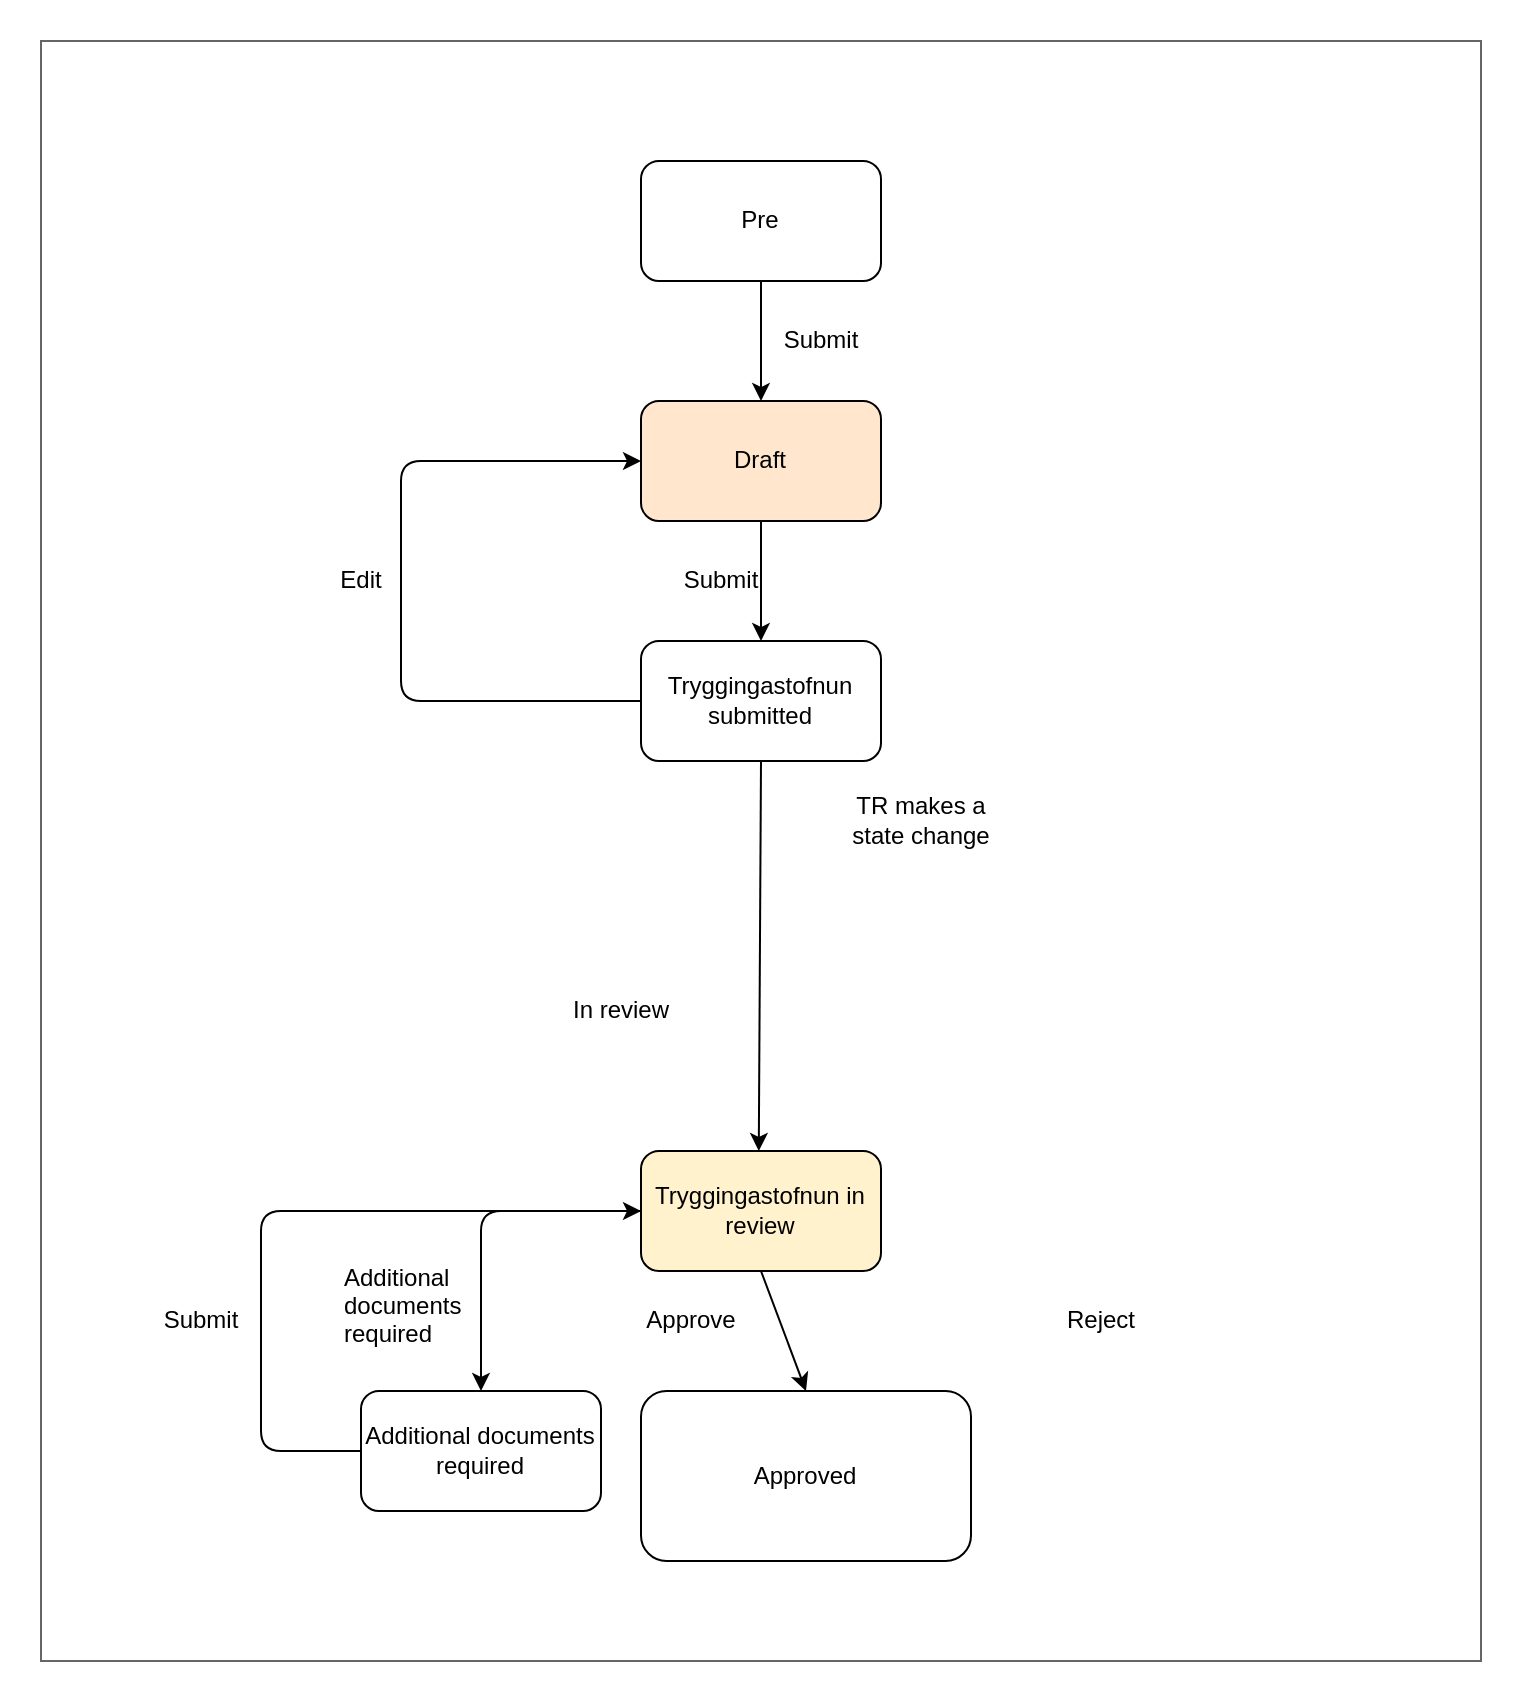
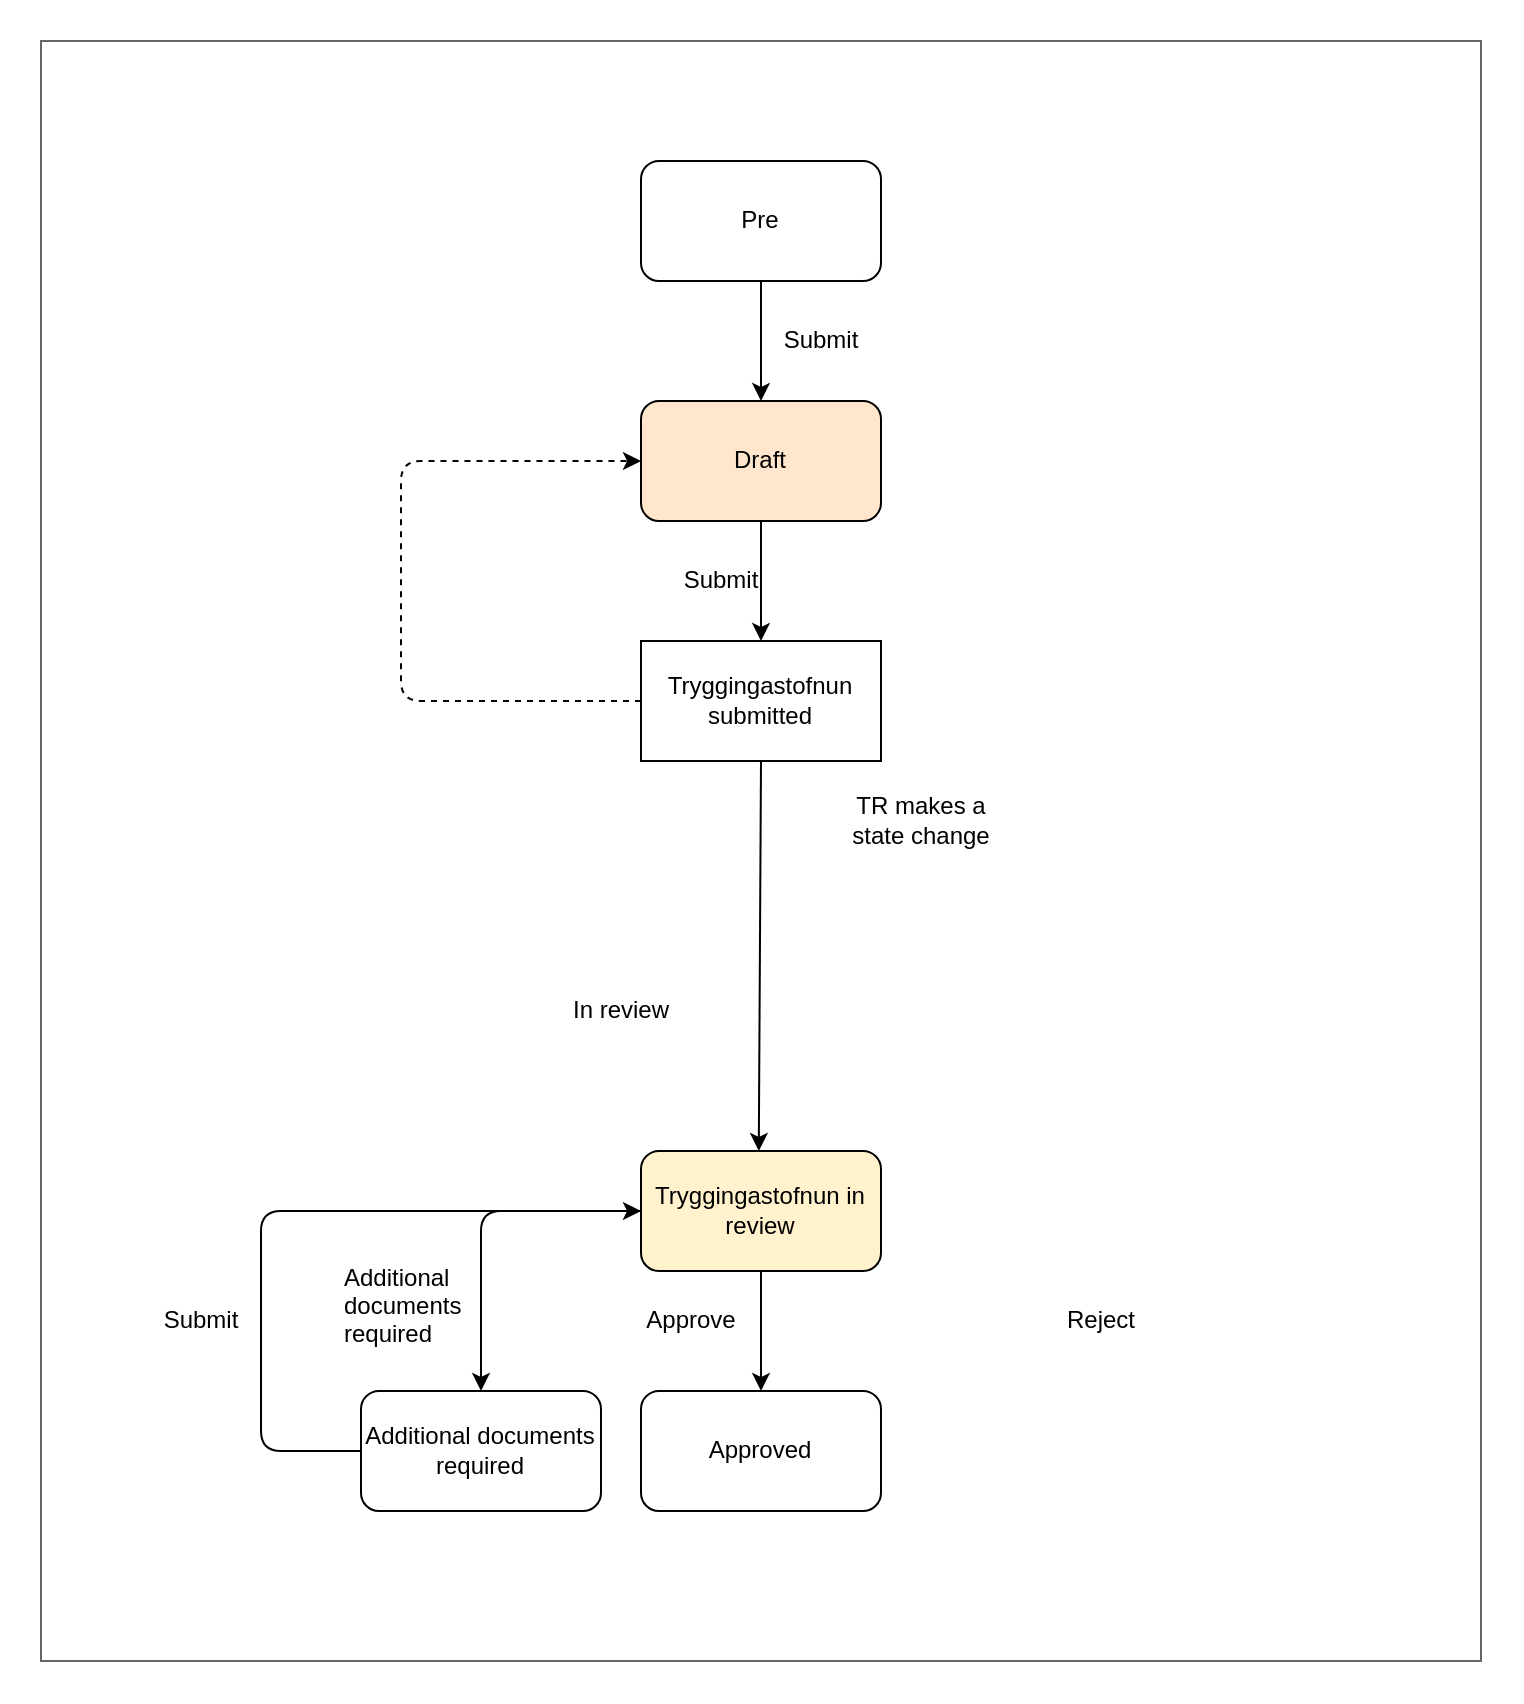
(361, 581) -> none
(401, 589) -> (401, 589)
(761, 701) -> (761, 701)
(806, 1476) -> (761, 1451)
